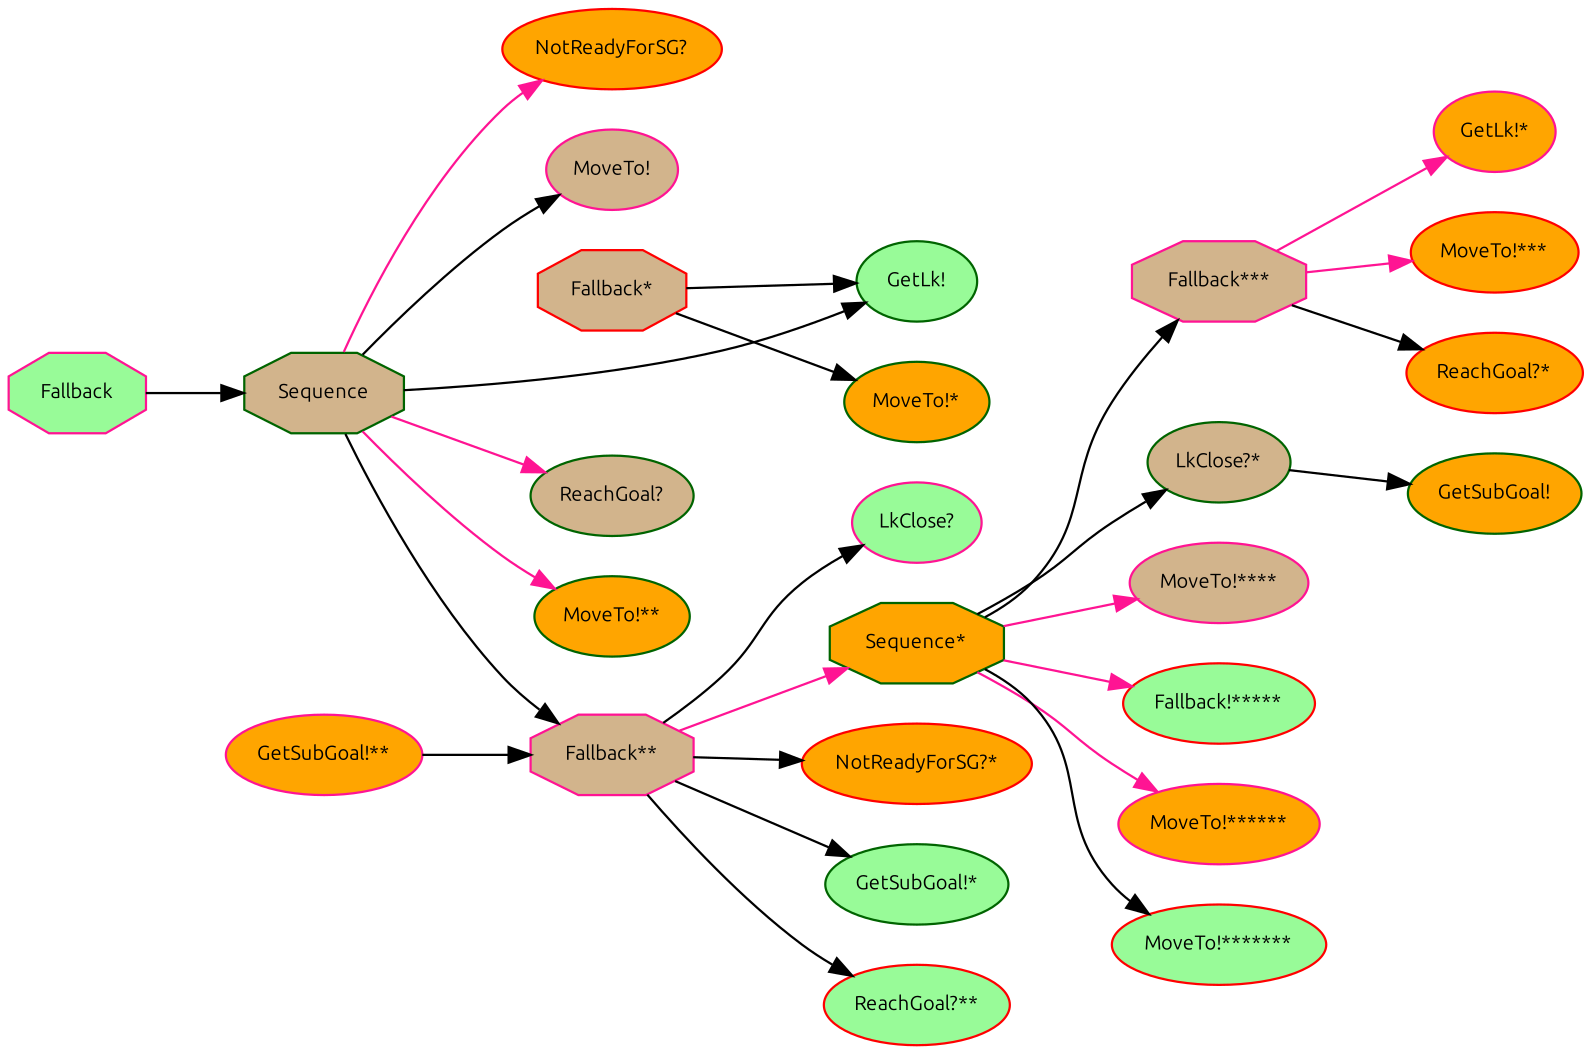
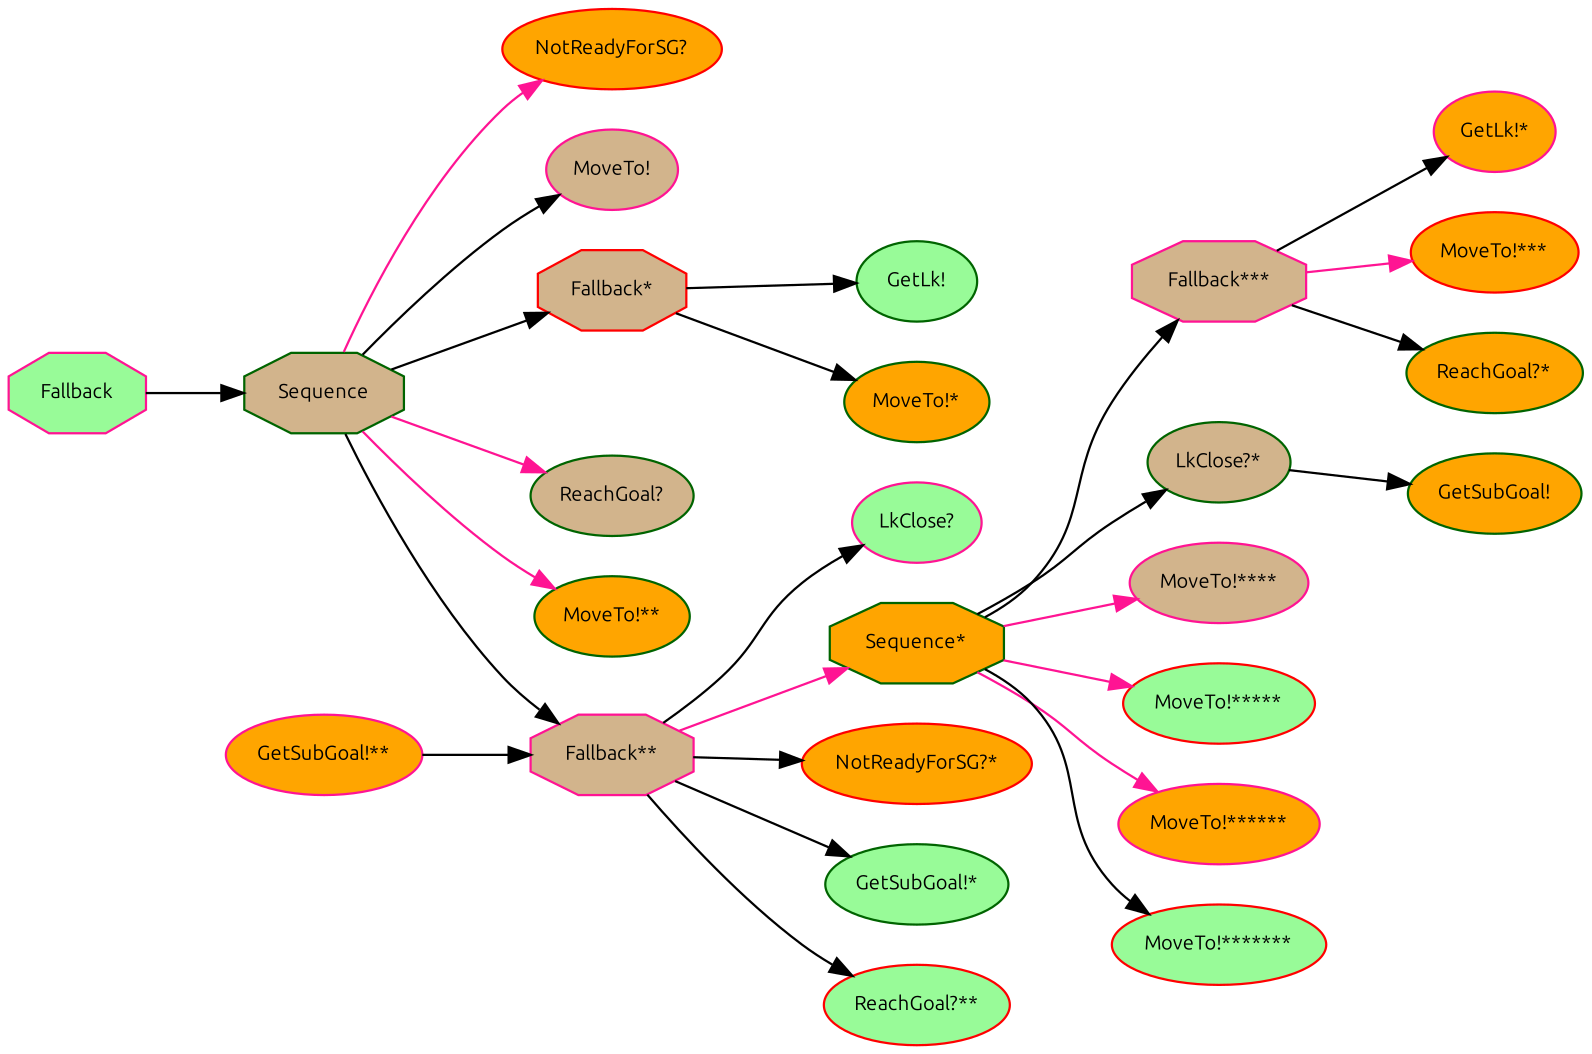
(1352, 209) -> (1352, 209)
(627, 368) -> (459, 345)
(1495, 373) -> (1495, 373)
(1219, 704) -> (1219, 704)
